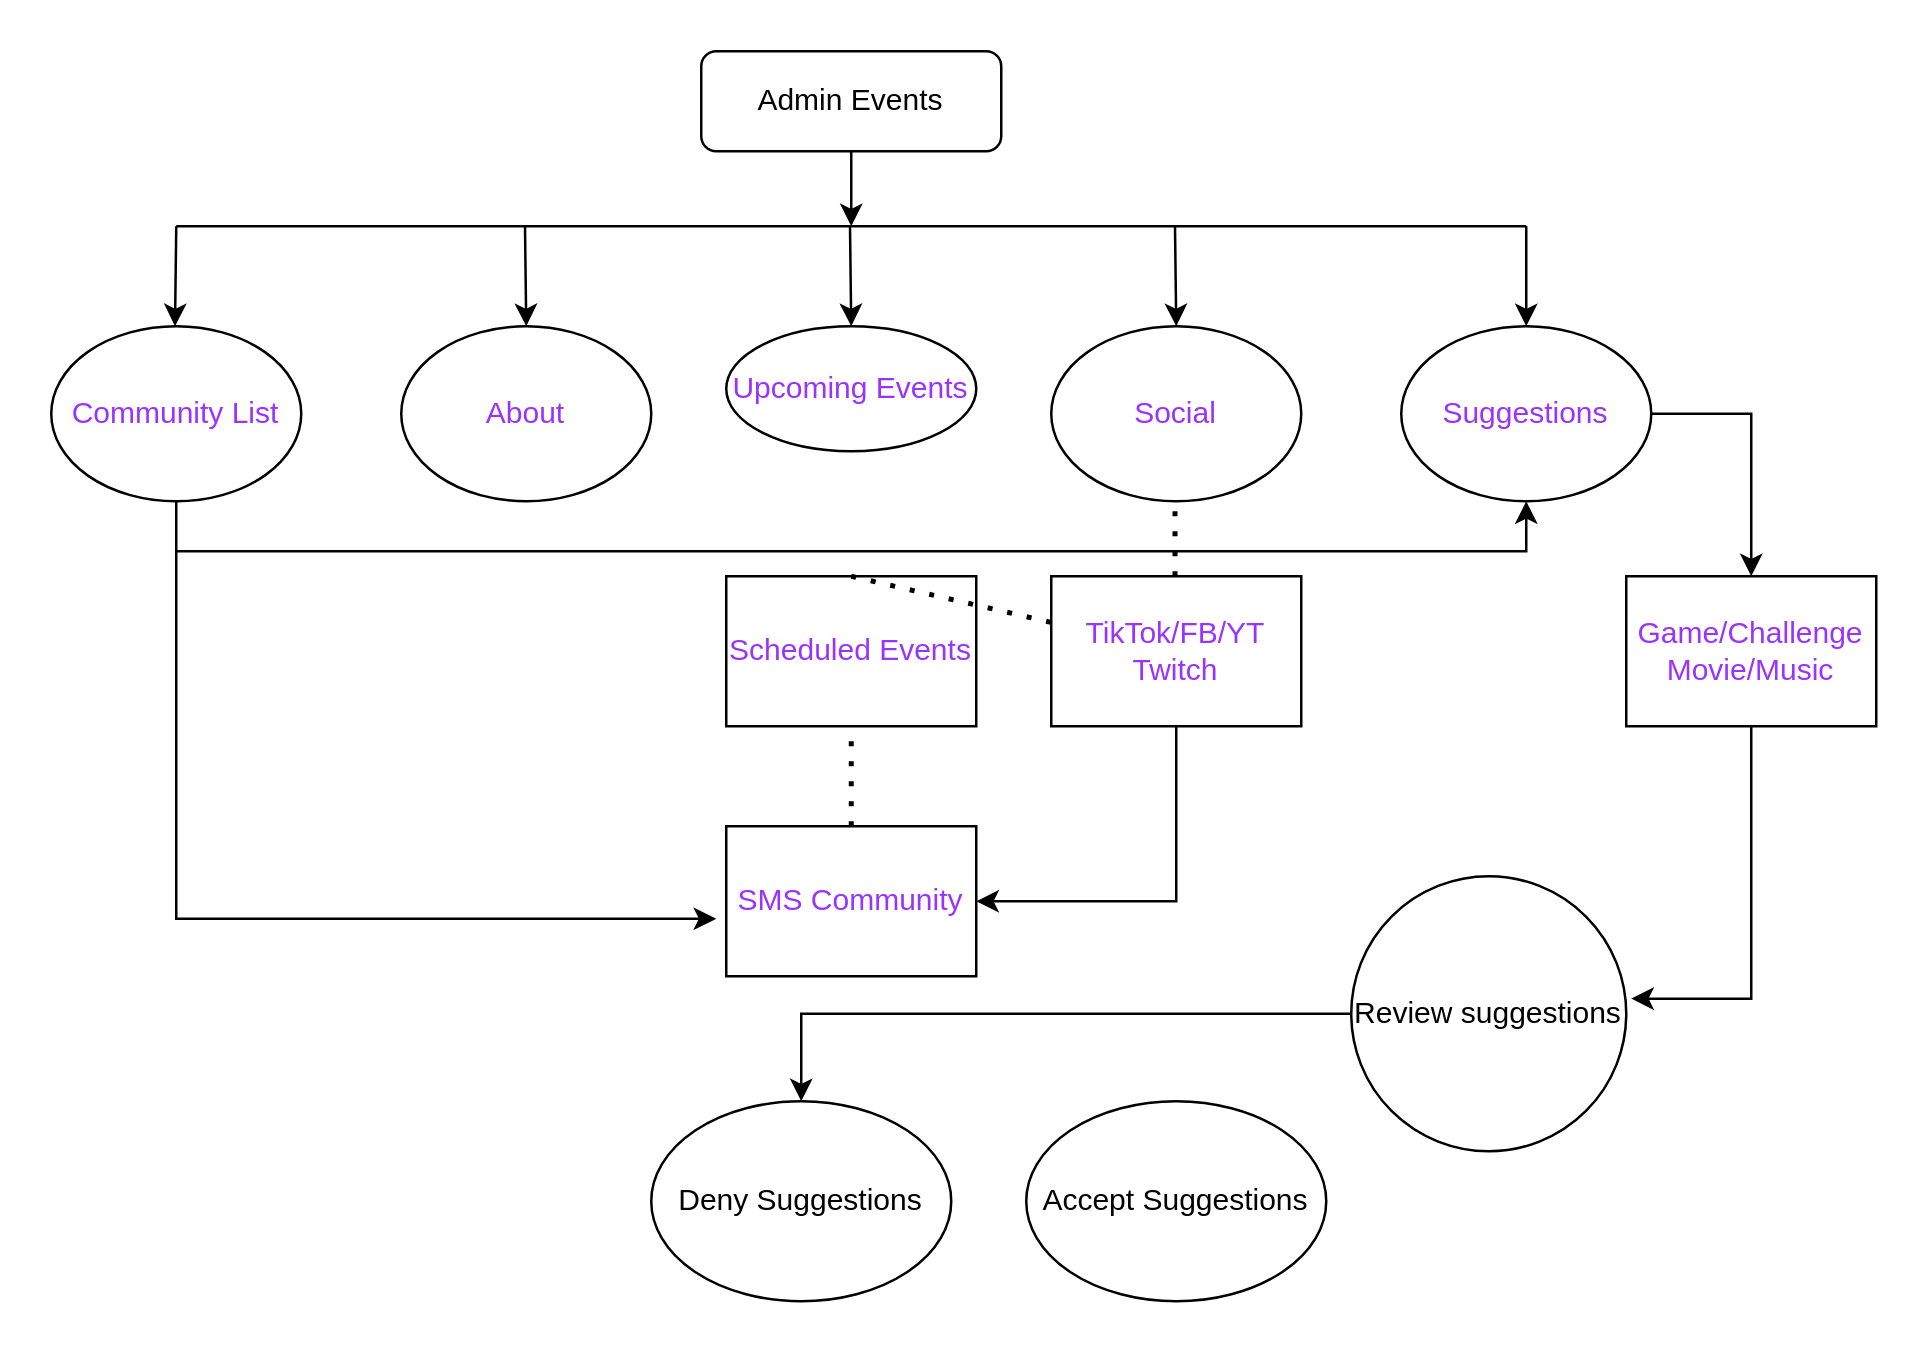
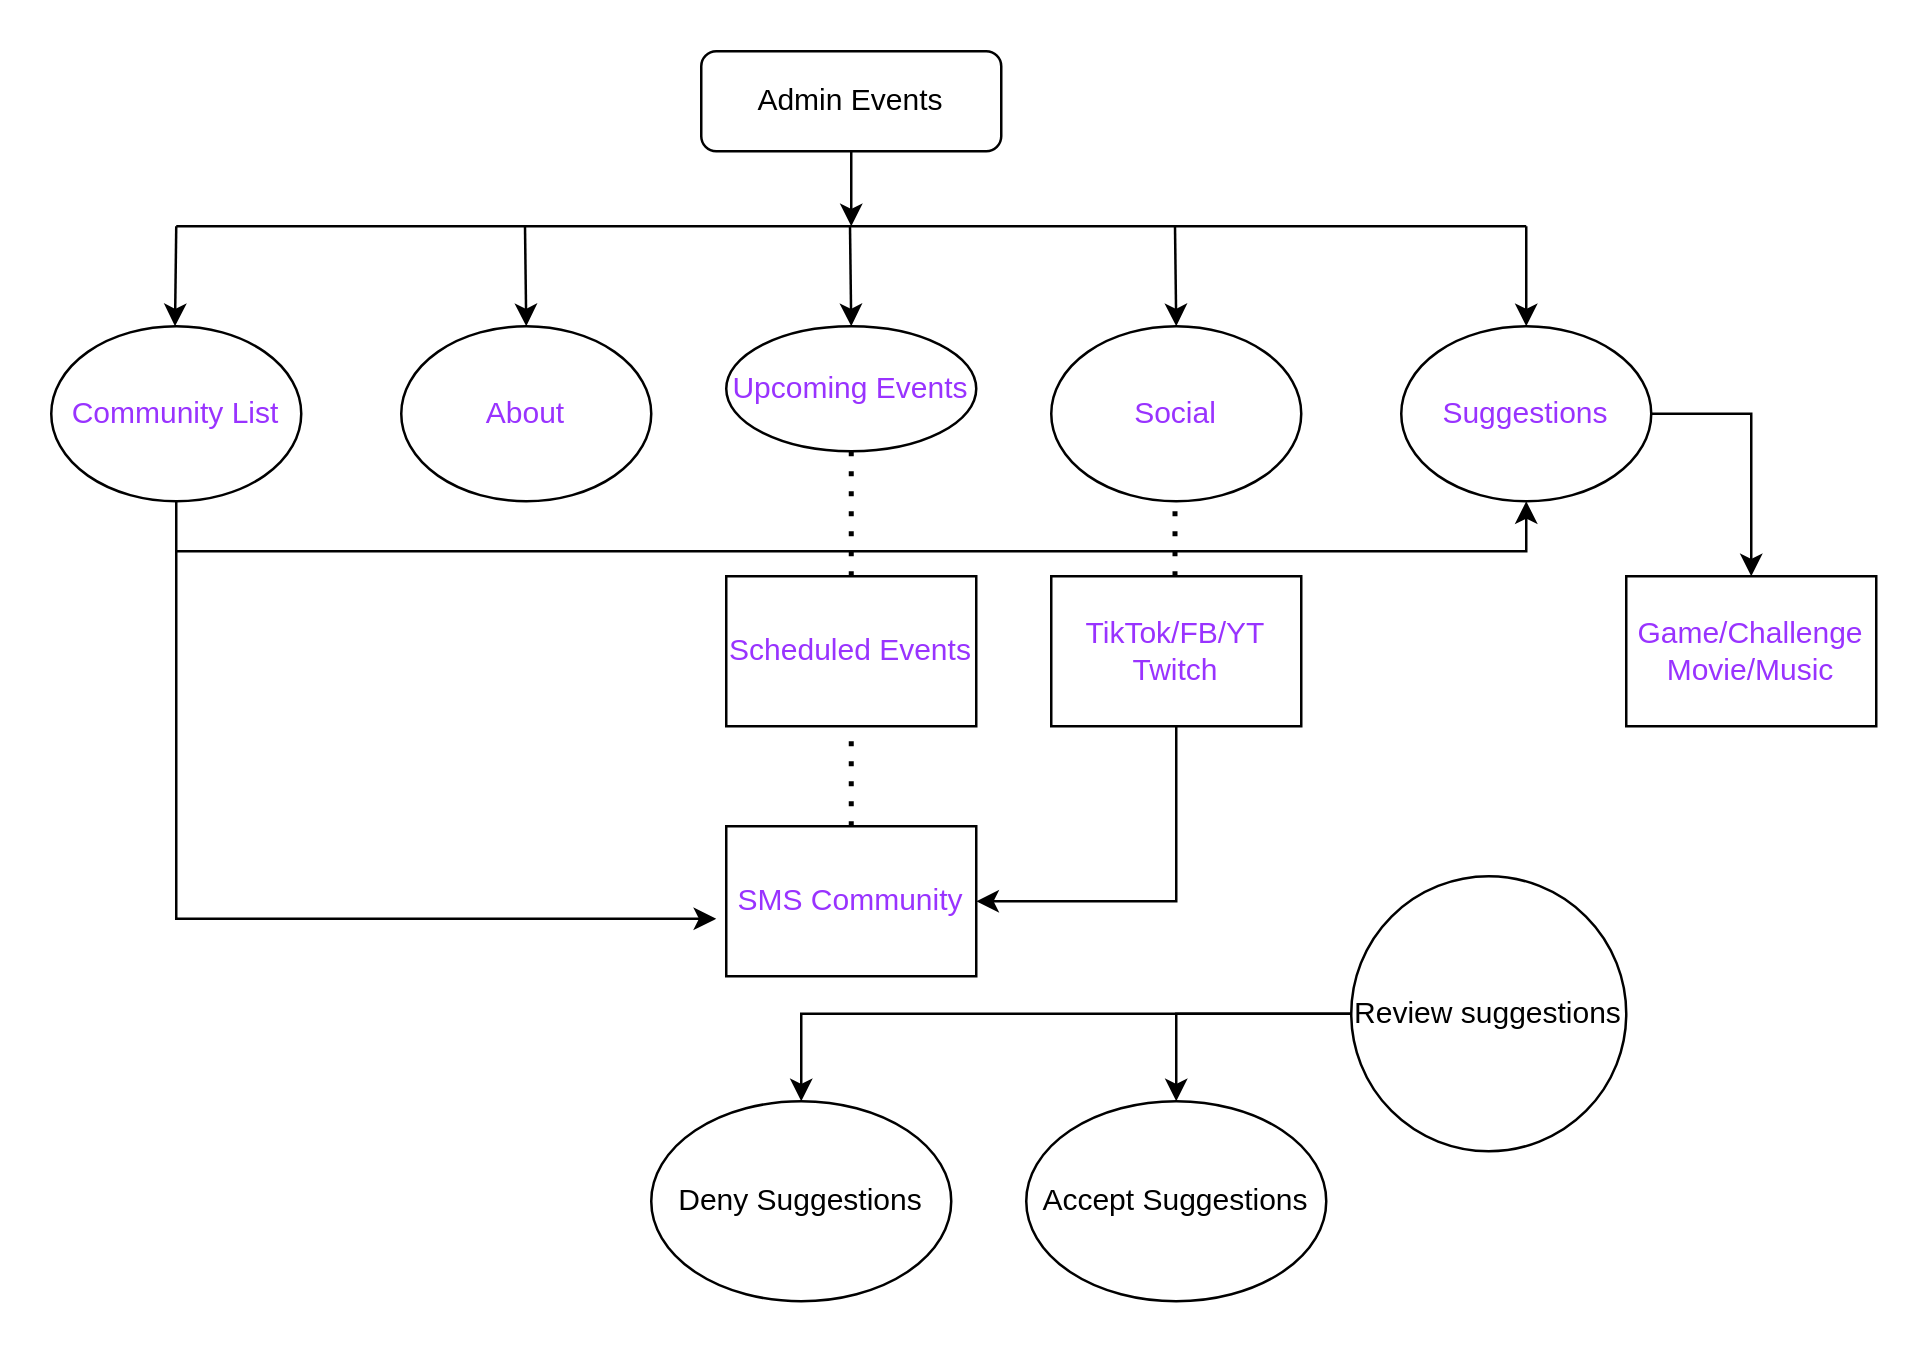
(872, 581) -> (851, 533)
(1751, 915) -> none
none -> (1176, 1051)
